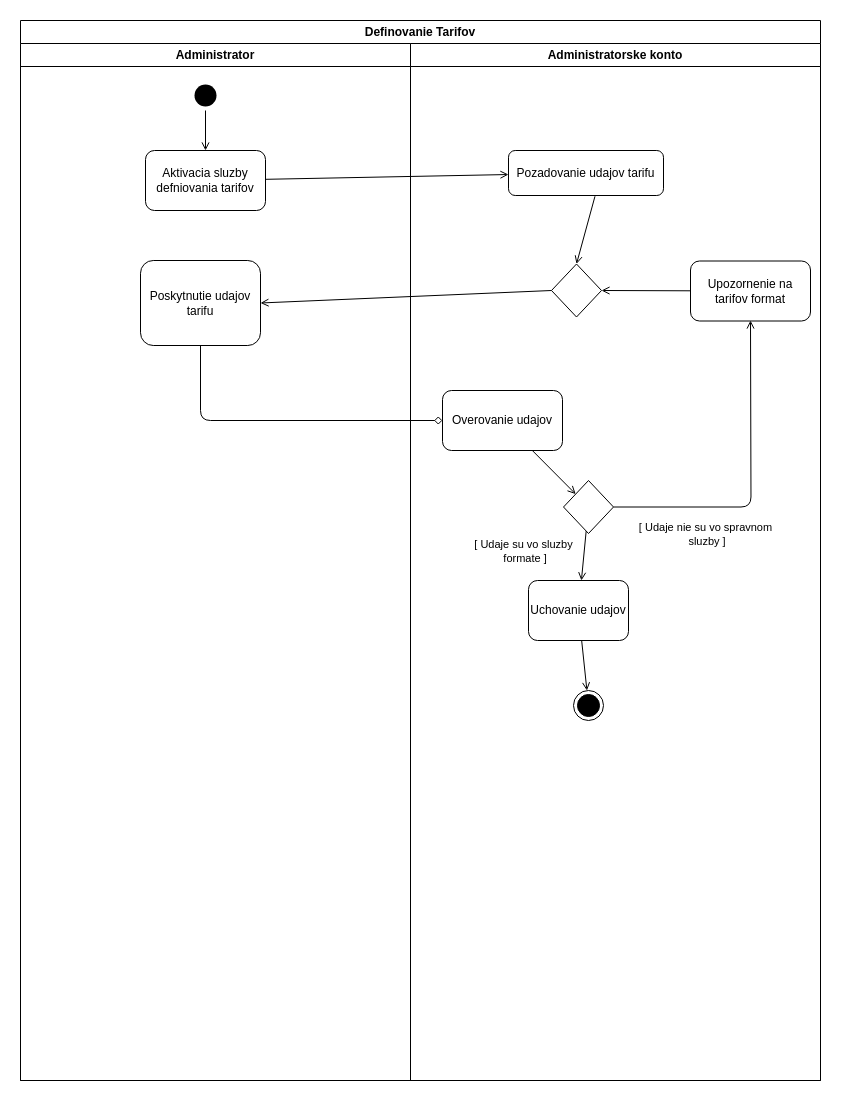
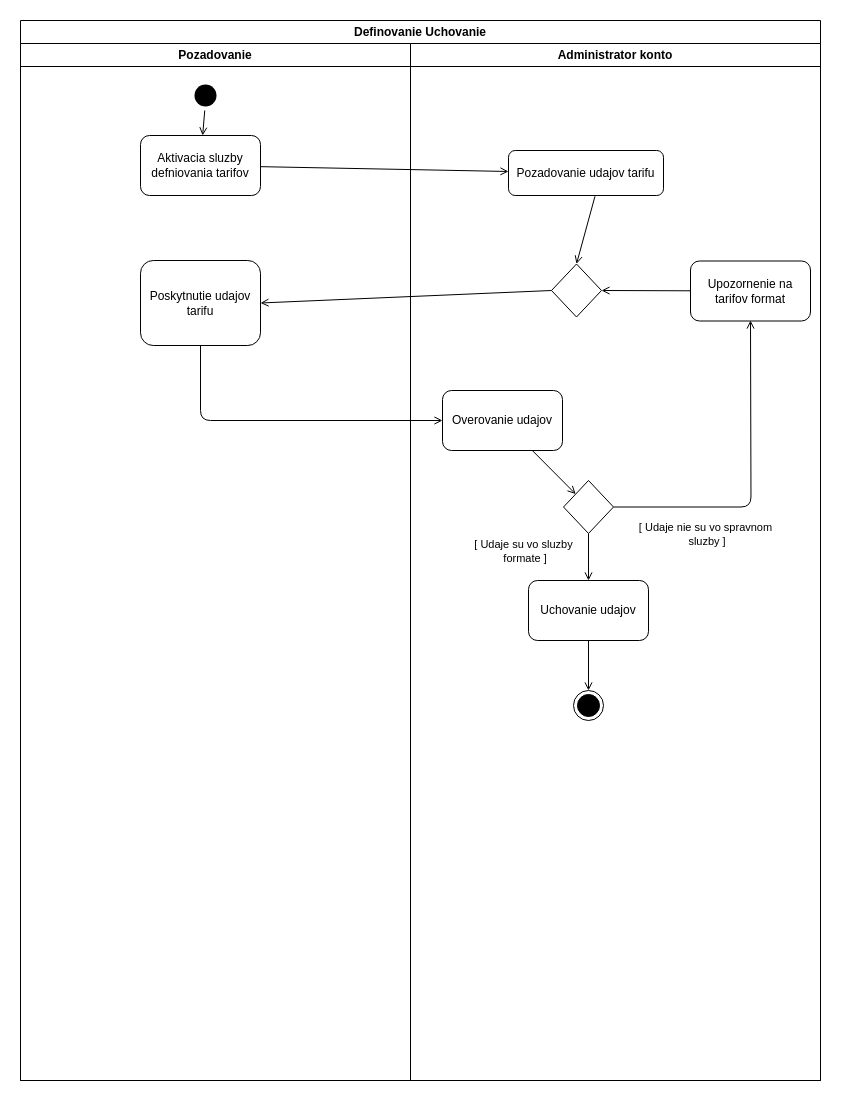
(421, 33) -> (421, 33)
(216, 56) -> (216, 56)
(616, 56) -> (616, 56)
(206, 181) -> (201, 166)
(434, 421) -> (436, 421)
(579, 611) -> (589, 611)
